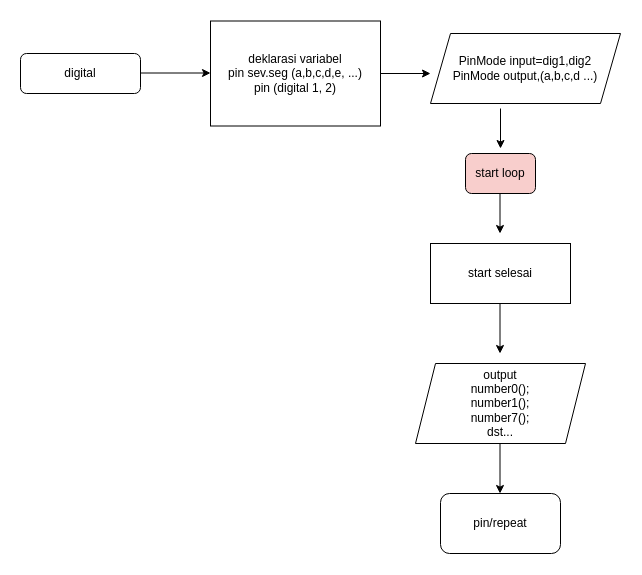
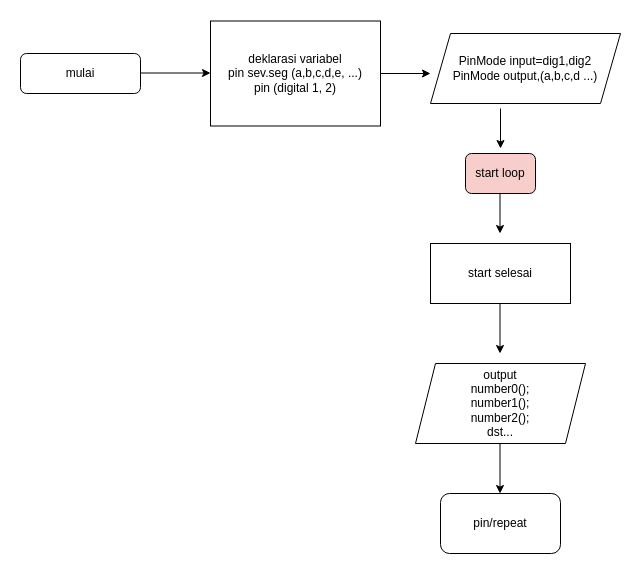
(81, 74) -> (81, 74)
(501, 404) -> (501, 404)
